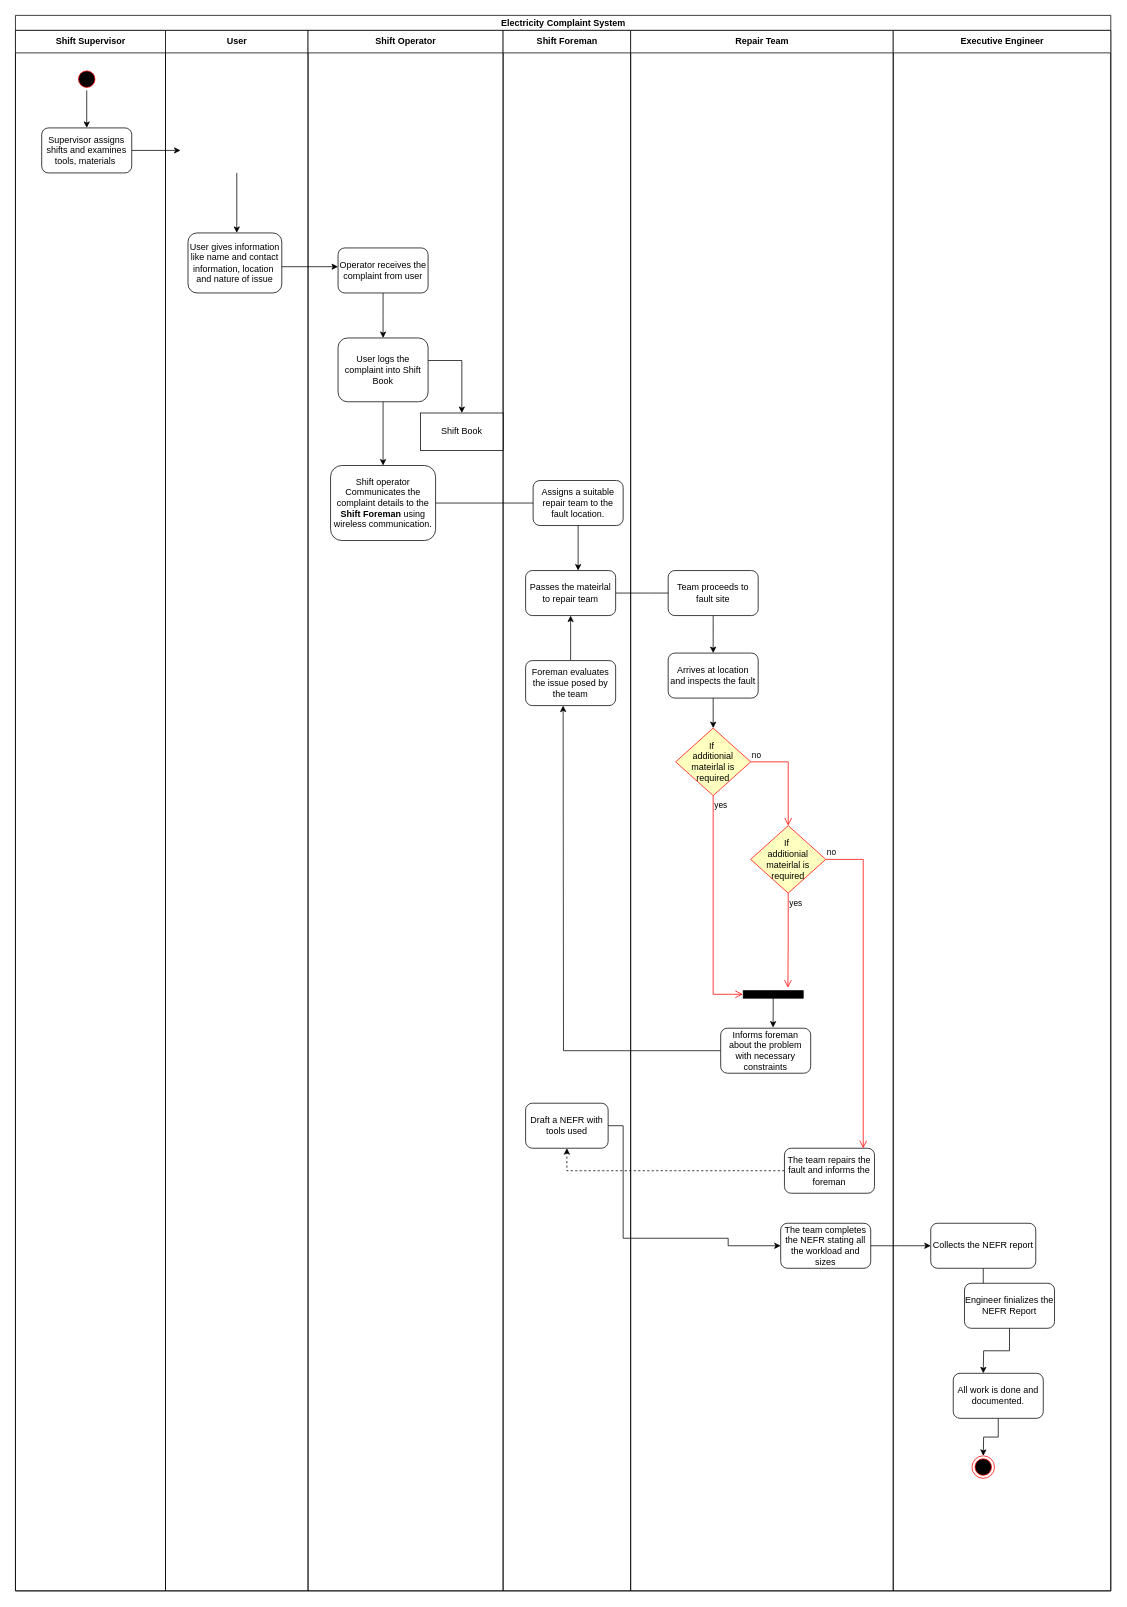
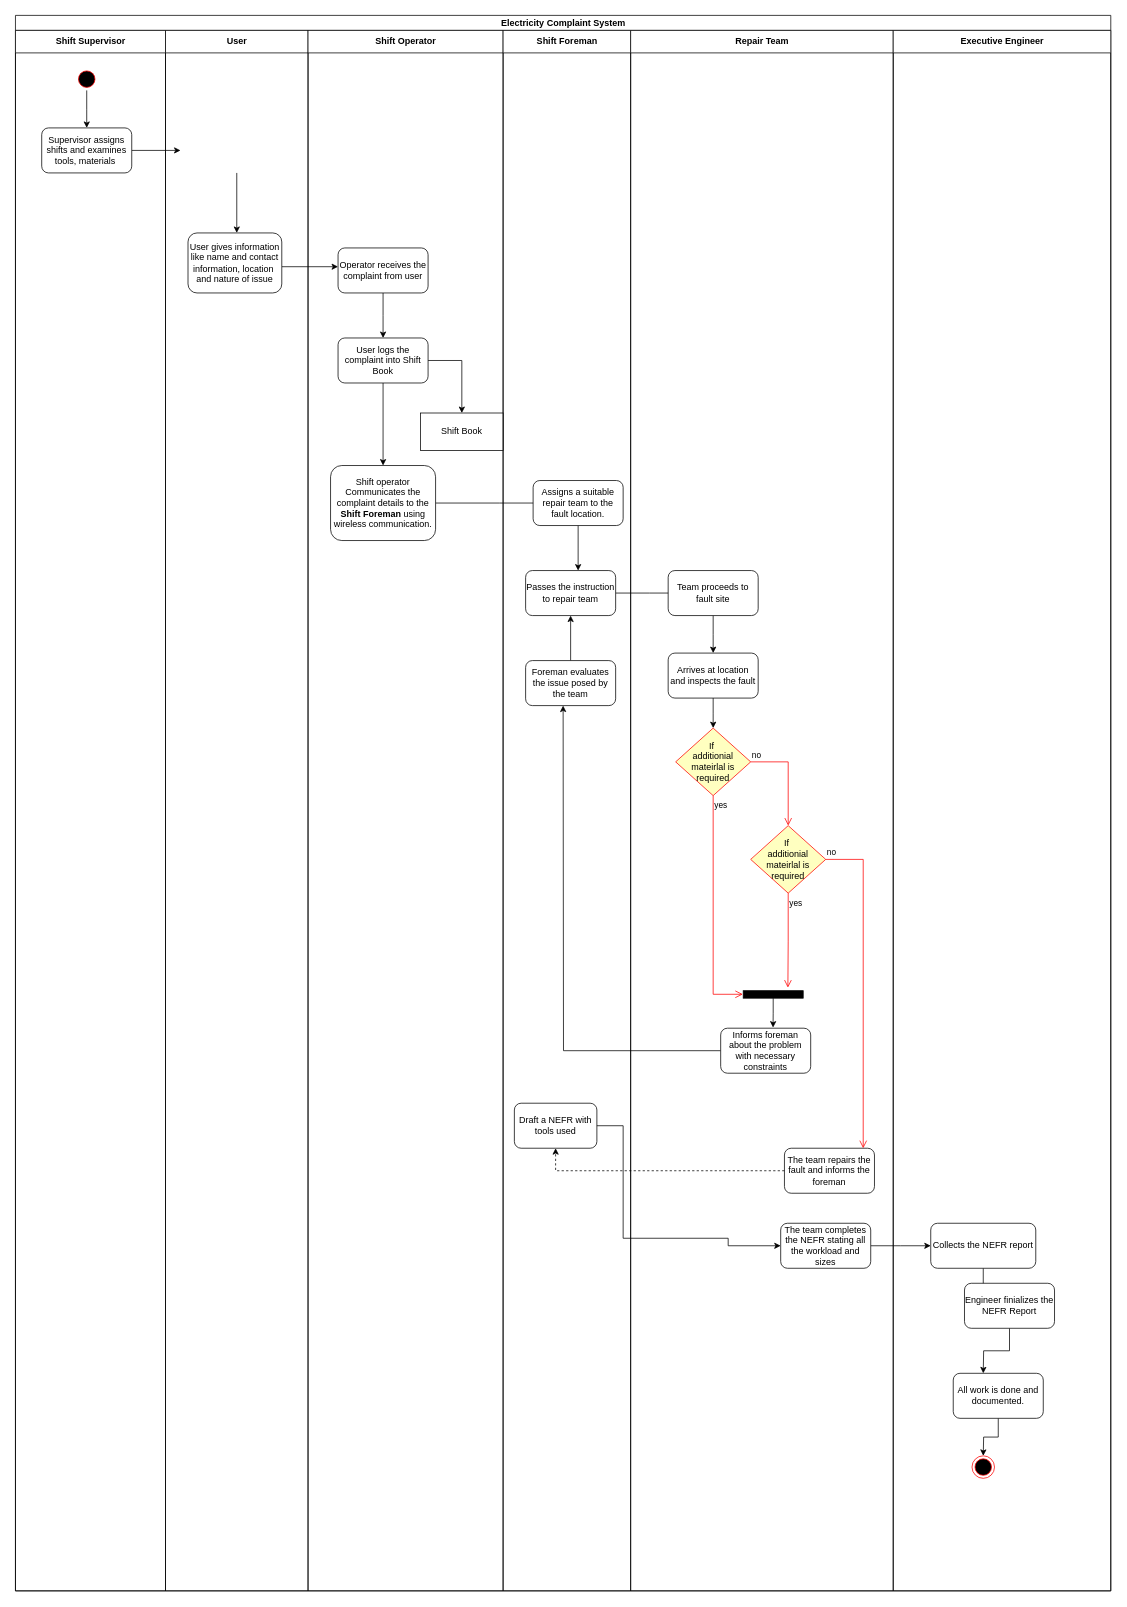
(383, 370) -> (383, 360)
(570, 593) -> (570, 593)
(567, 1125) -> (555, 1125)
